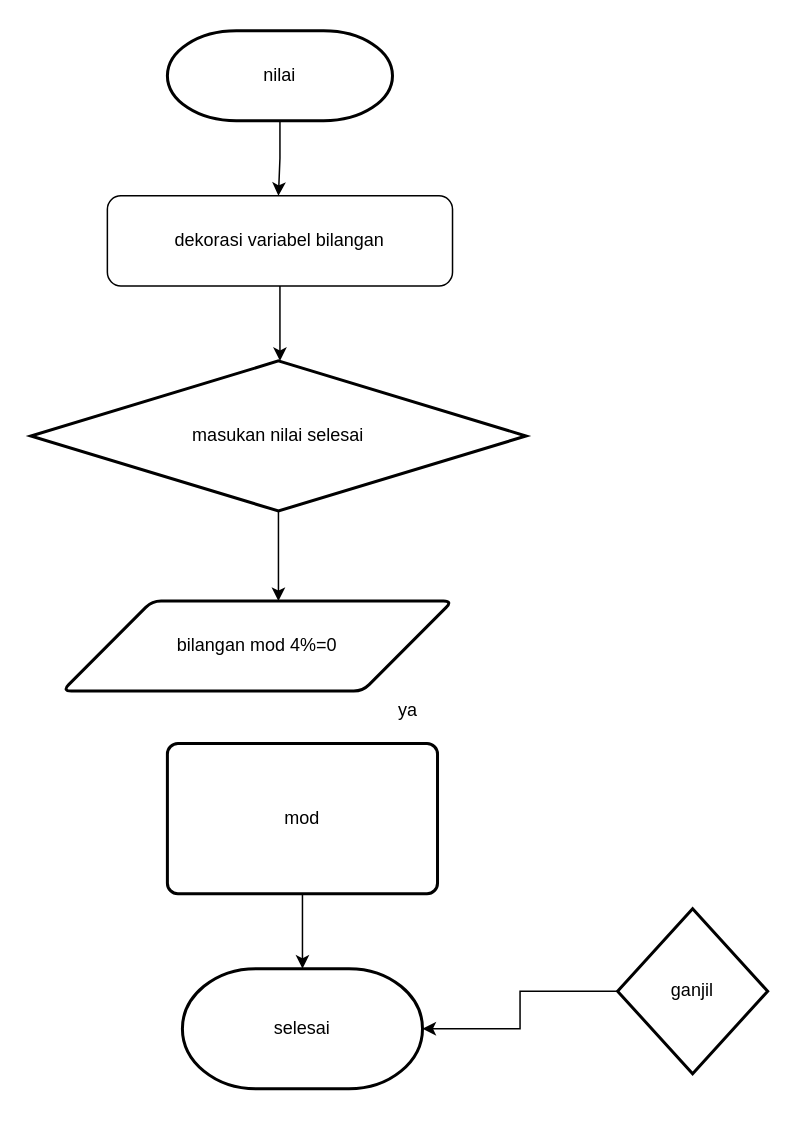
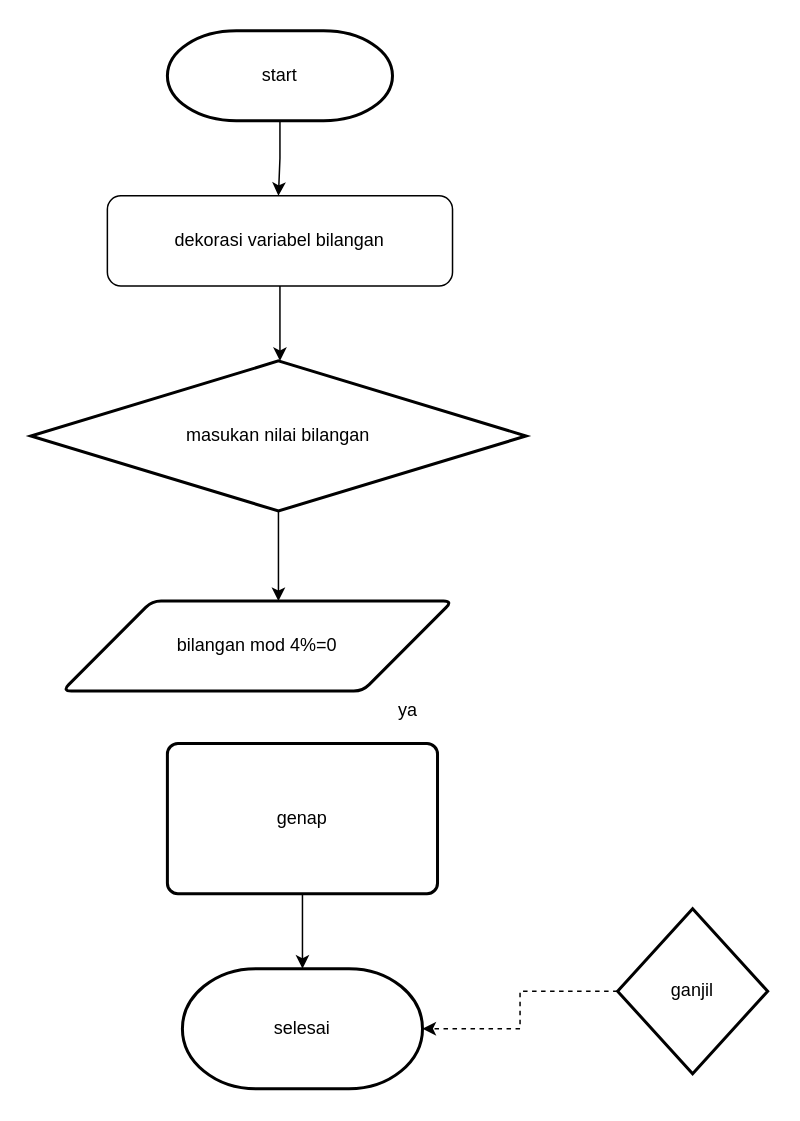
(280, 76) -> (280, 76)
(278, 436) -> (278, 436)
(302, 818) -> (302, 818)
(520, 1006) -> (520, 1006)
